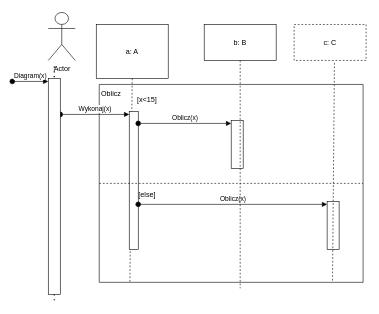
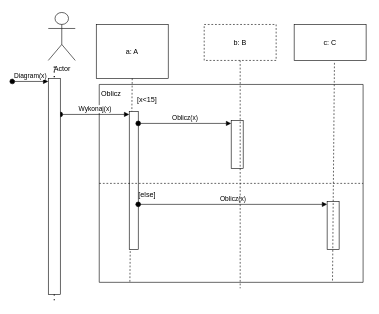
(240, 42) -> (240, 42)
(330, 42) -> (330, 42)
